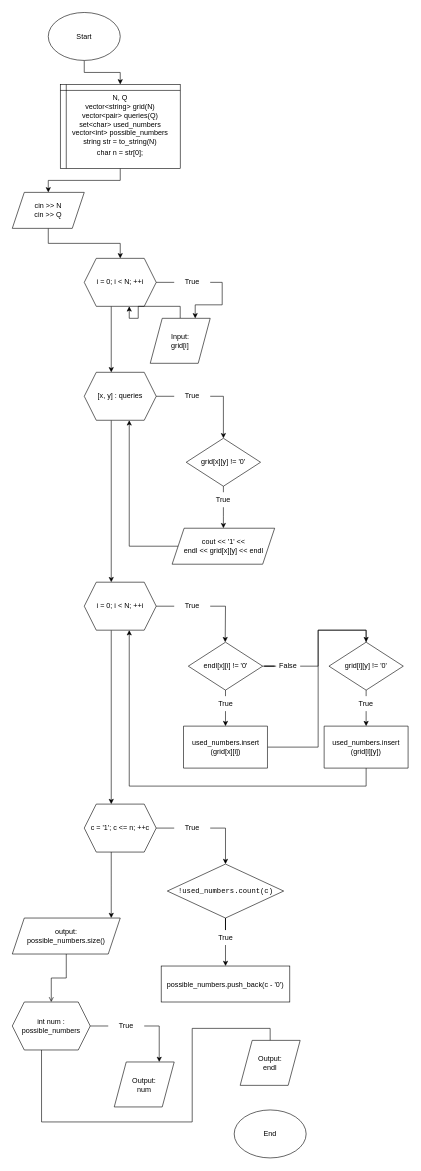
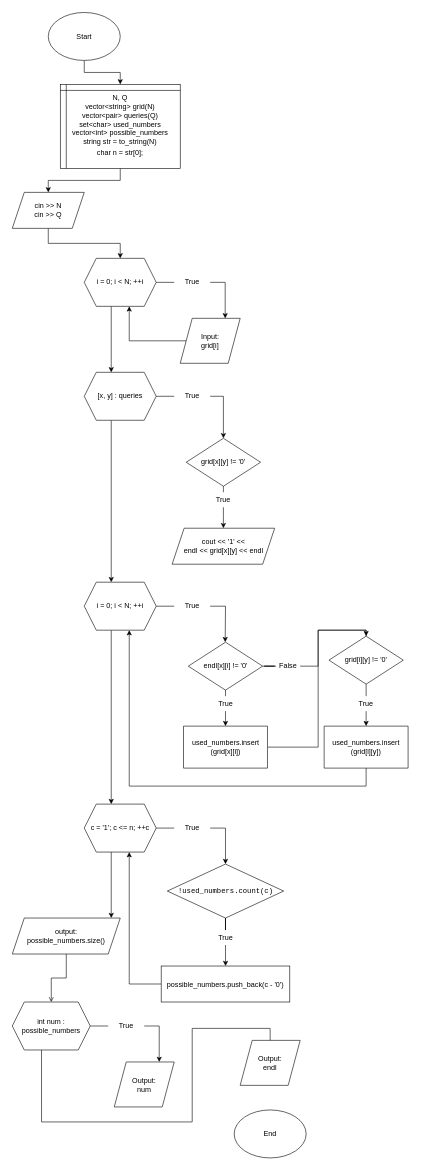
(180, 341) -> (210, 341)
(129, 546) -> none
(366, 666) -> (366, 660)
none -> (129, 984)
